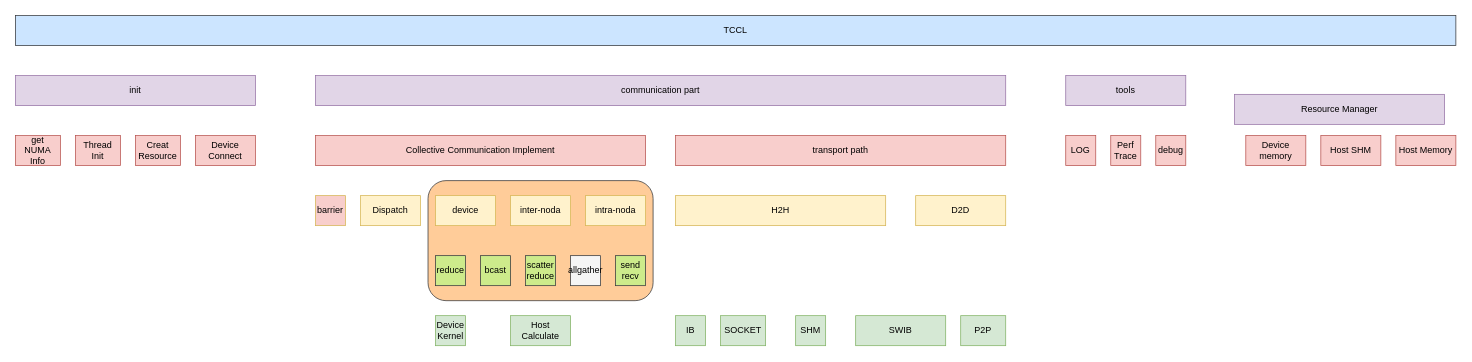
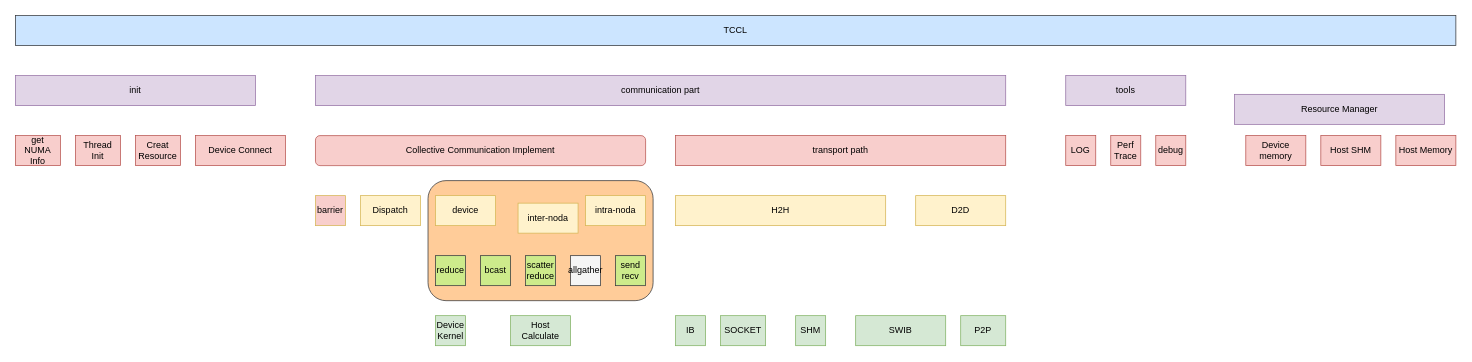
(225, 150) -> (240, 150)
(480, 150) -> (480, 150)
(540, 210) -> (548, 218)
